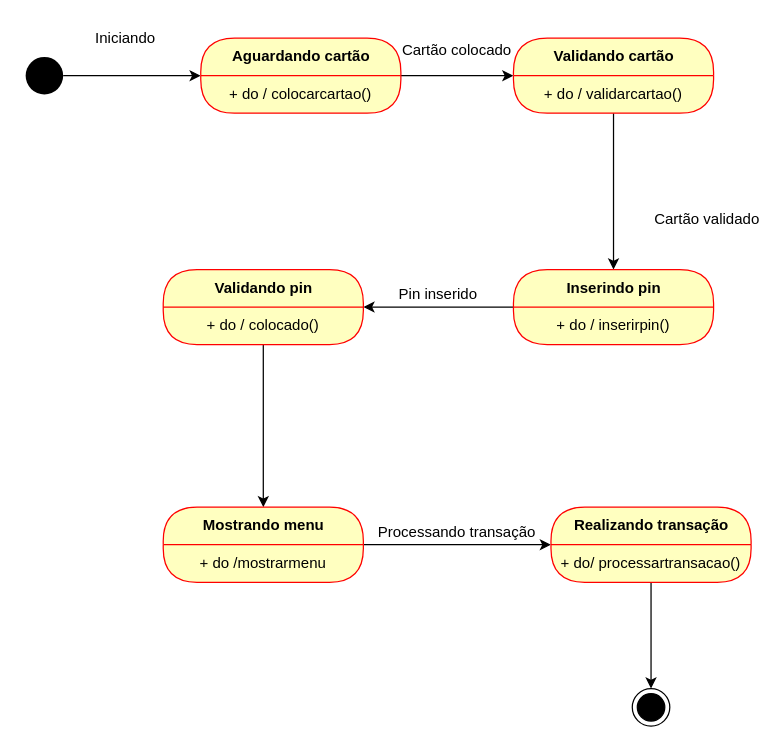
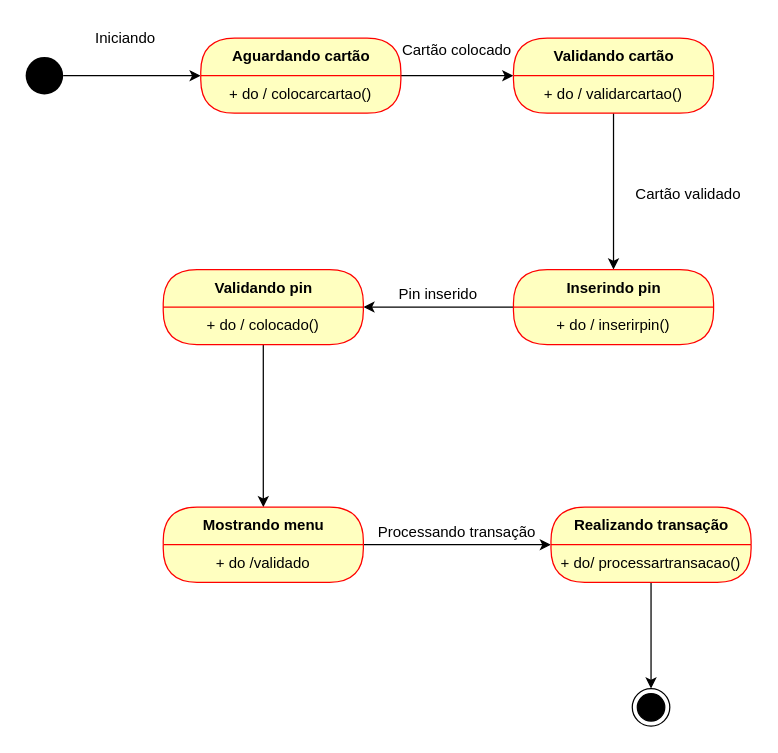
(707, 219) -> (688, 194)
(263, 563) -> (263, 563)
